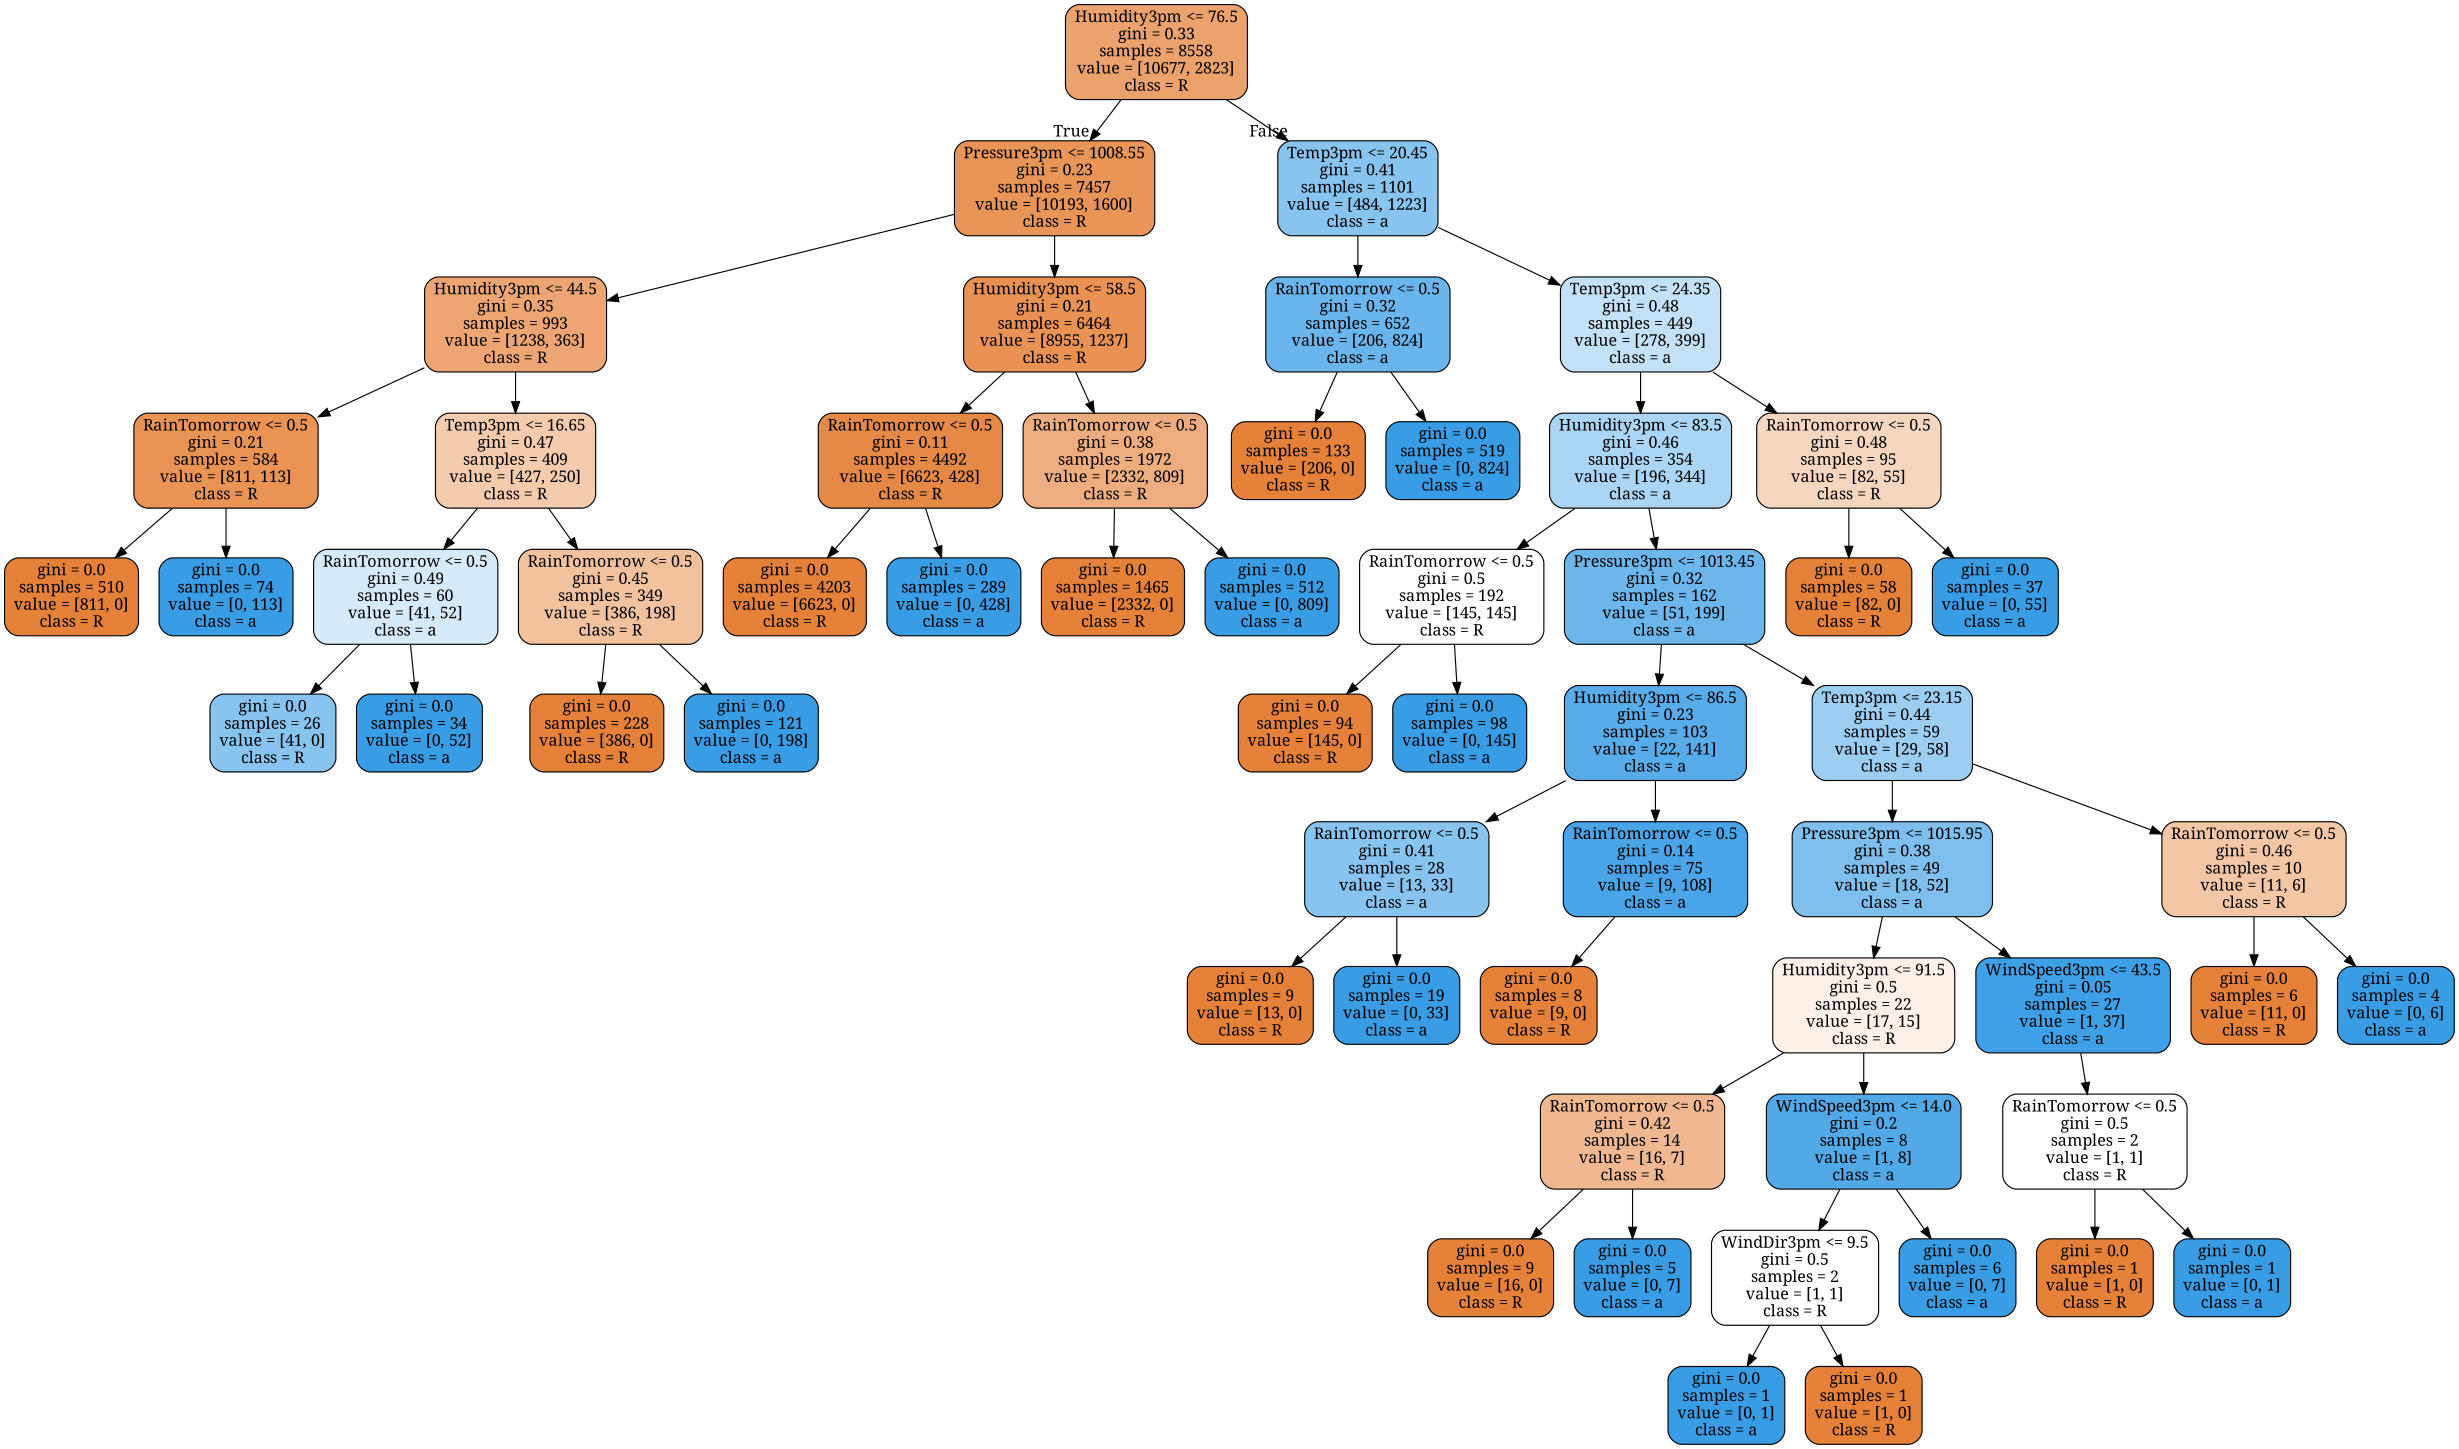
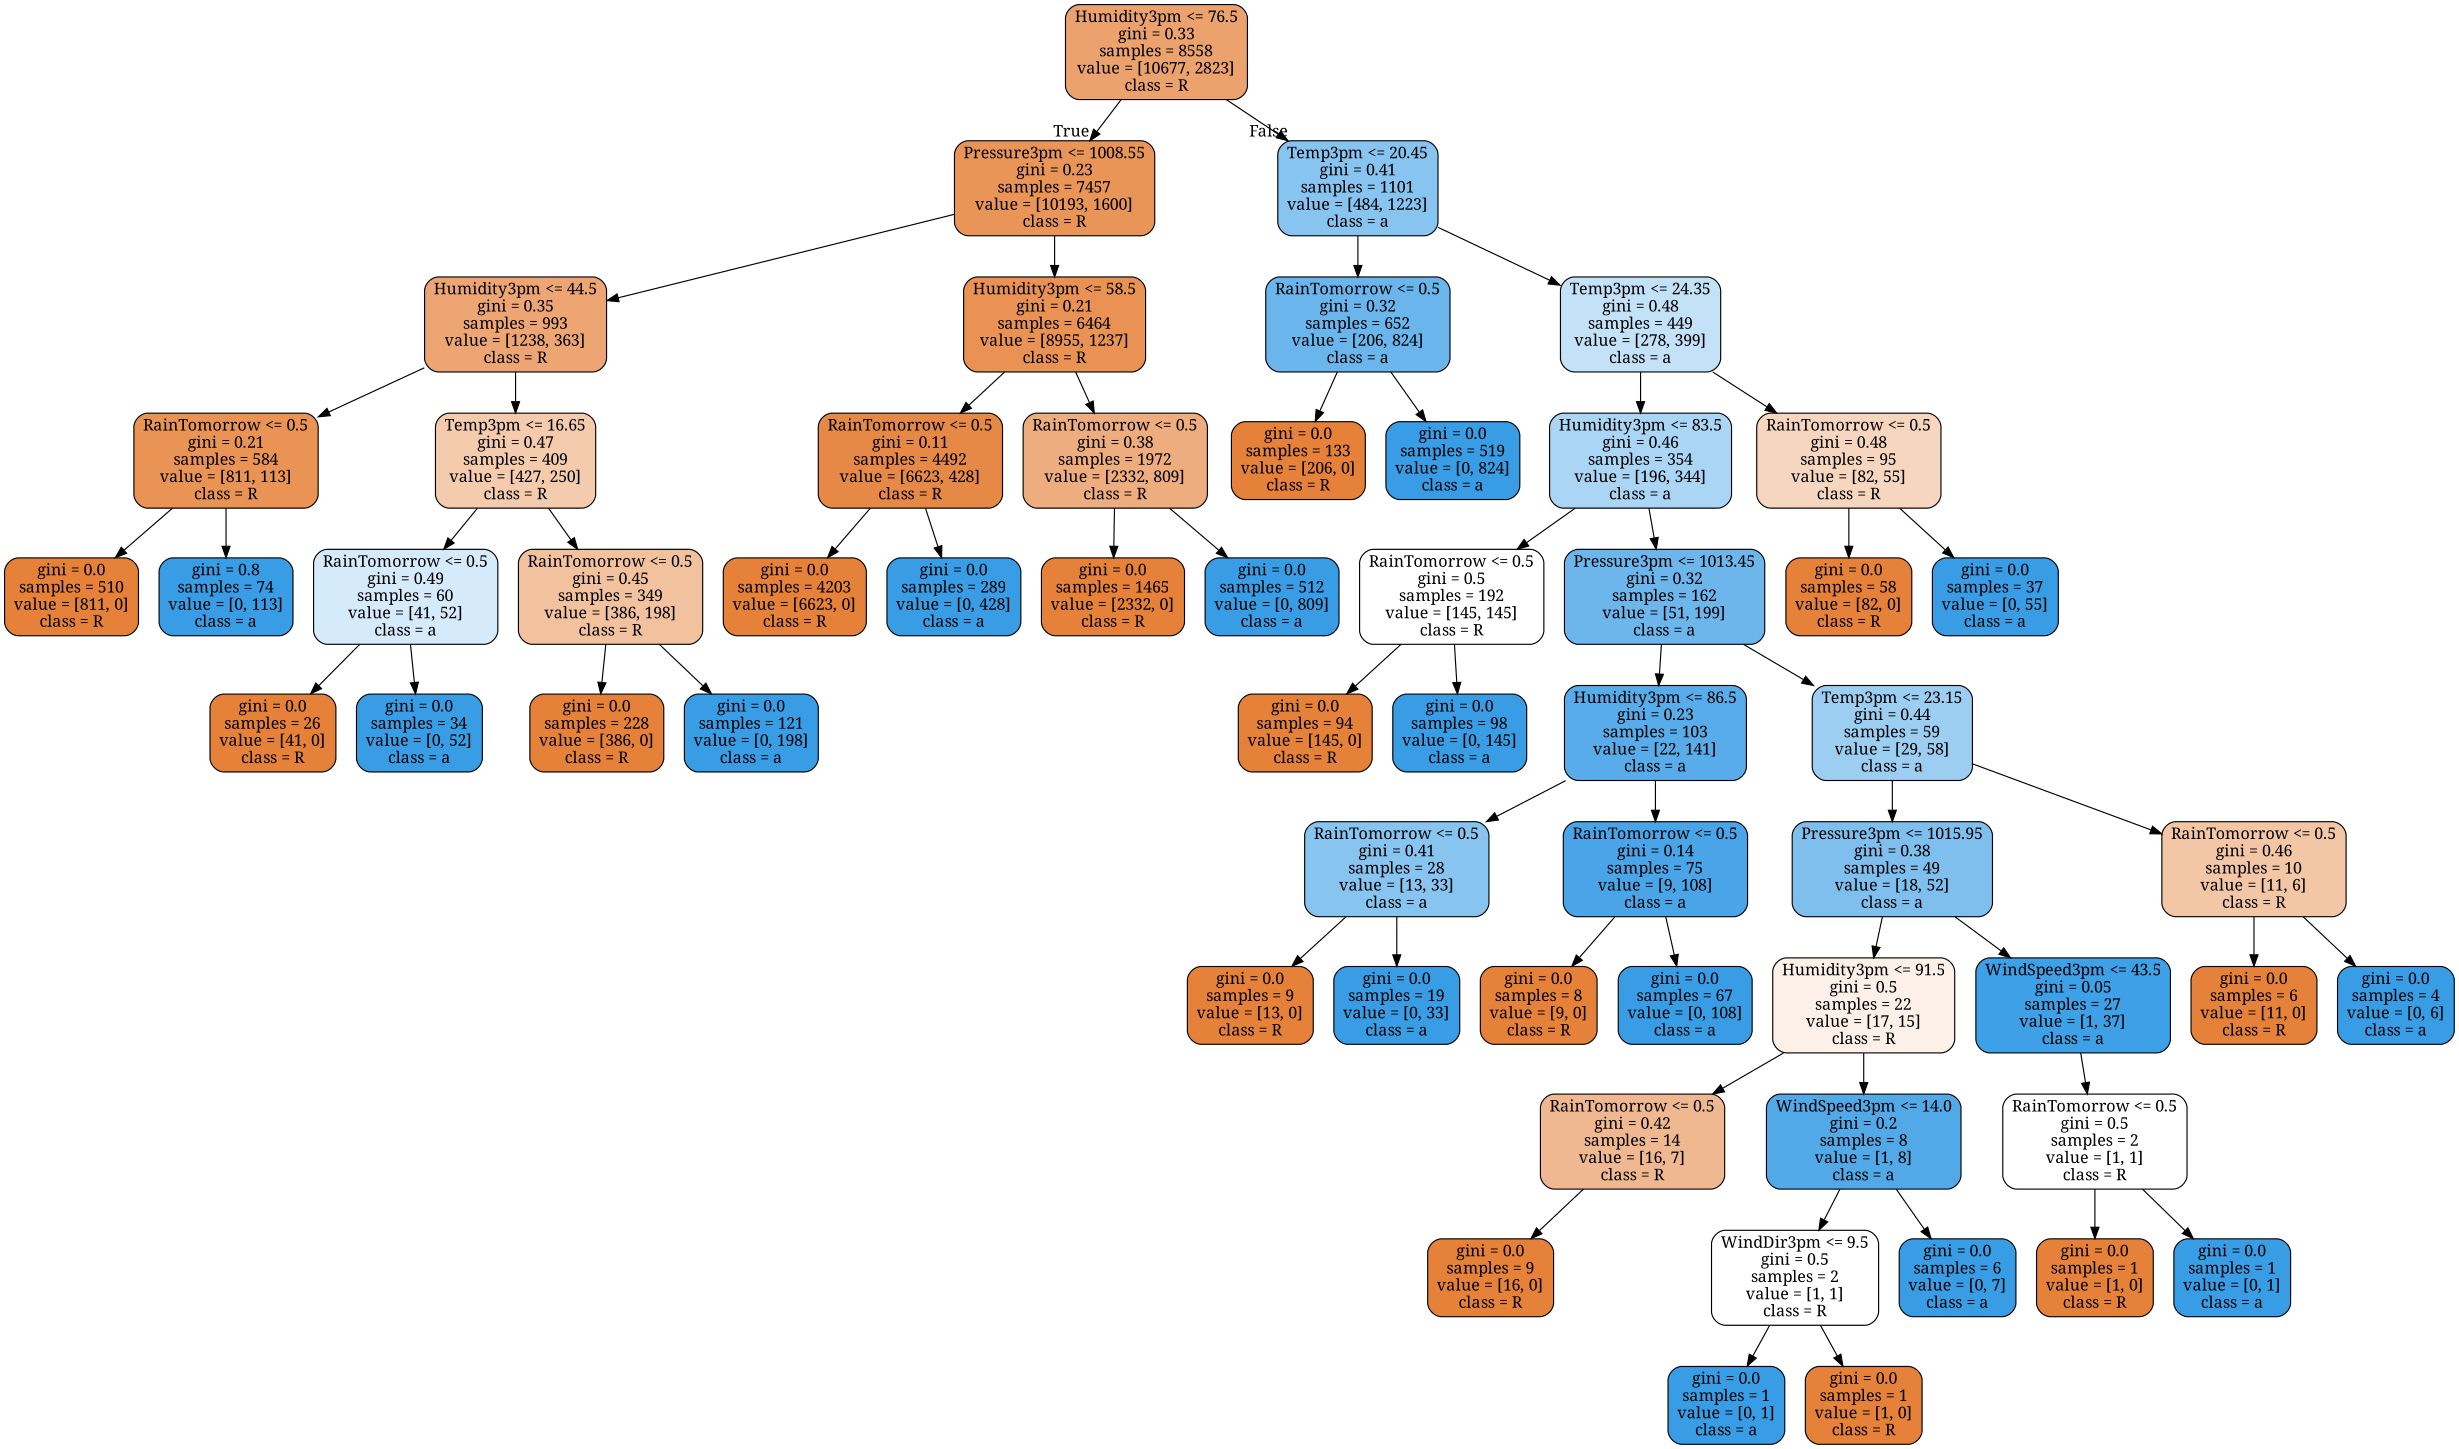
(226, 597) -> (226, 597)
(273, 733) -> (273, 733)
none -> (1685, 1005)
(1633, 1278) -> none
